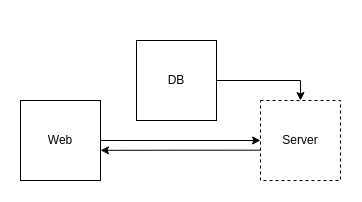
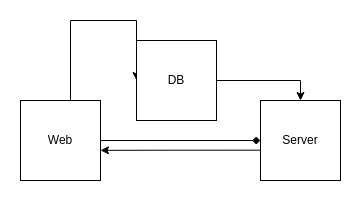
none -> (74, 21)
(252, 141) -> (252, 141)
(301, 141) -> (301, 141)
